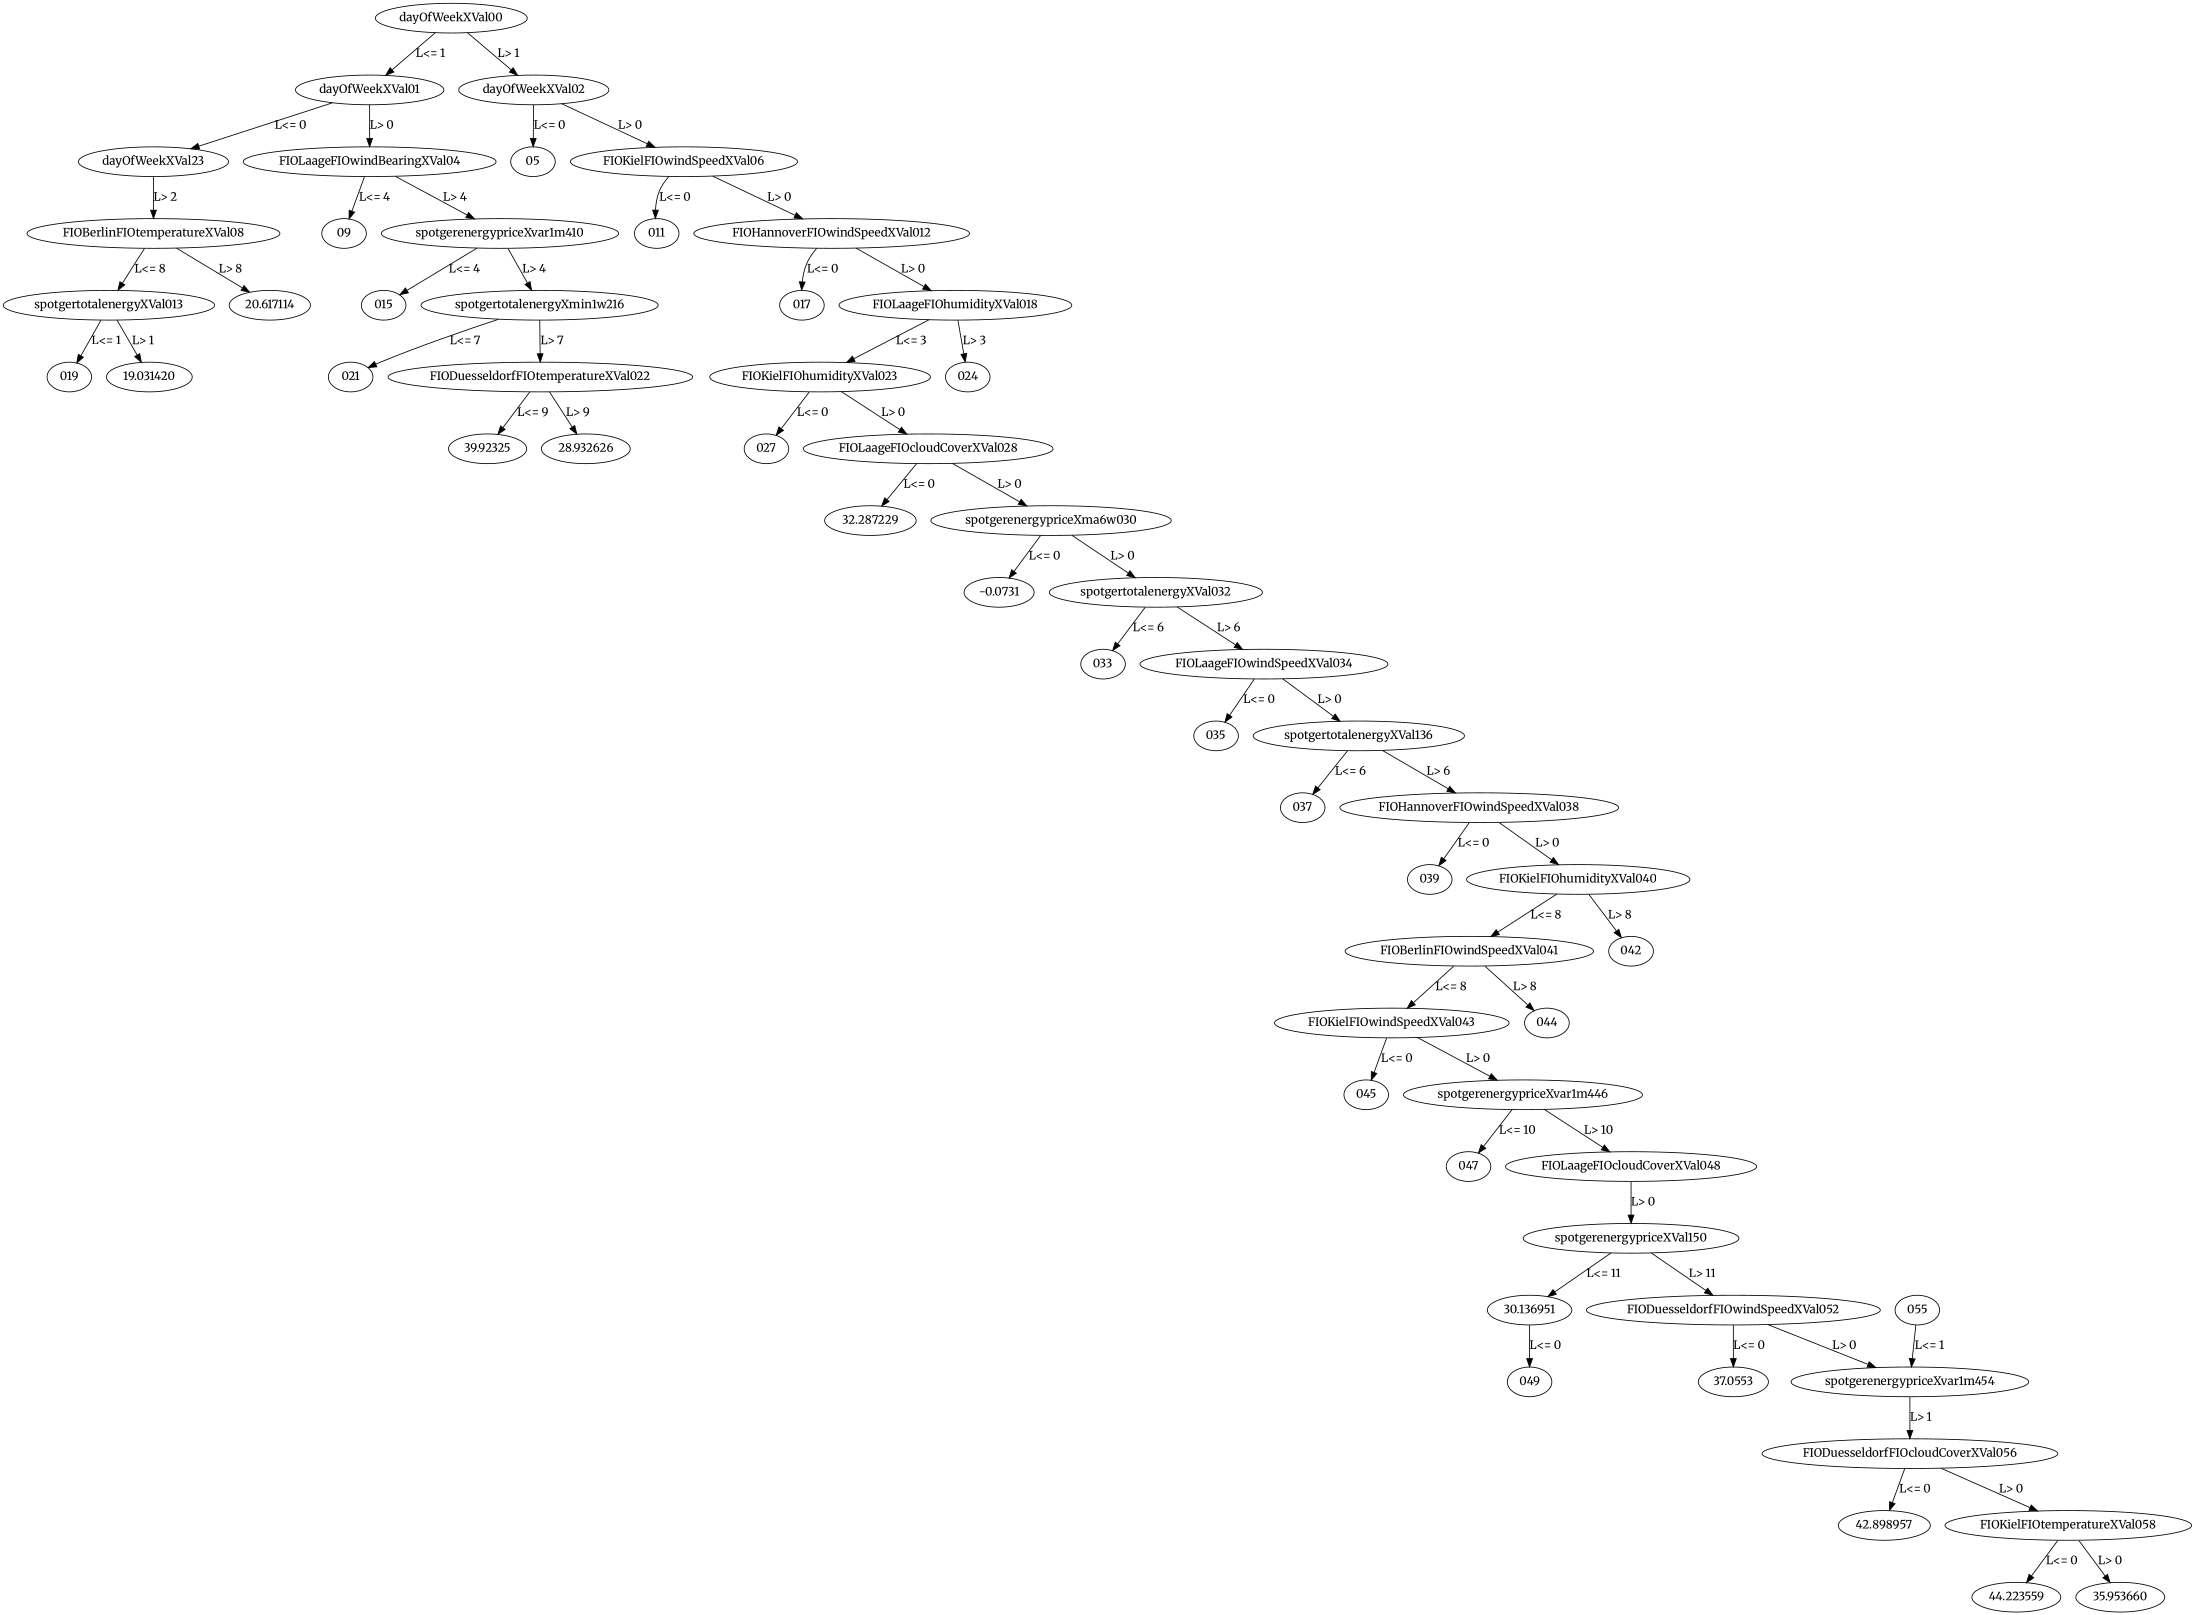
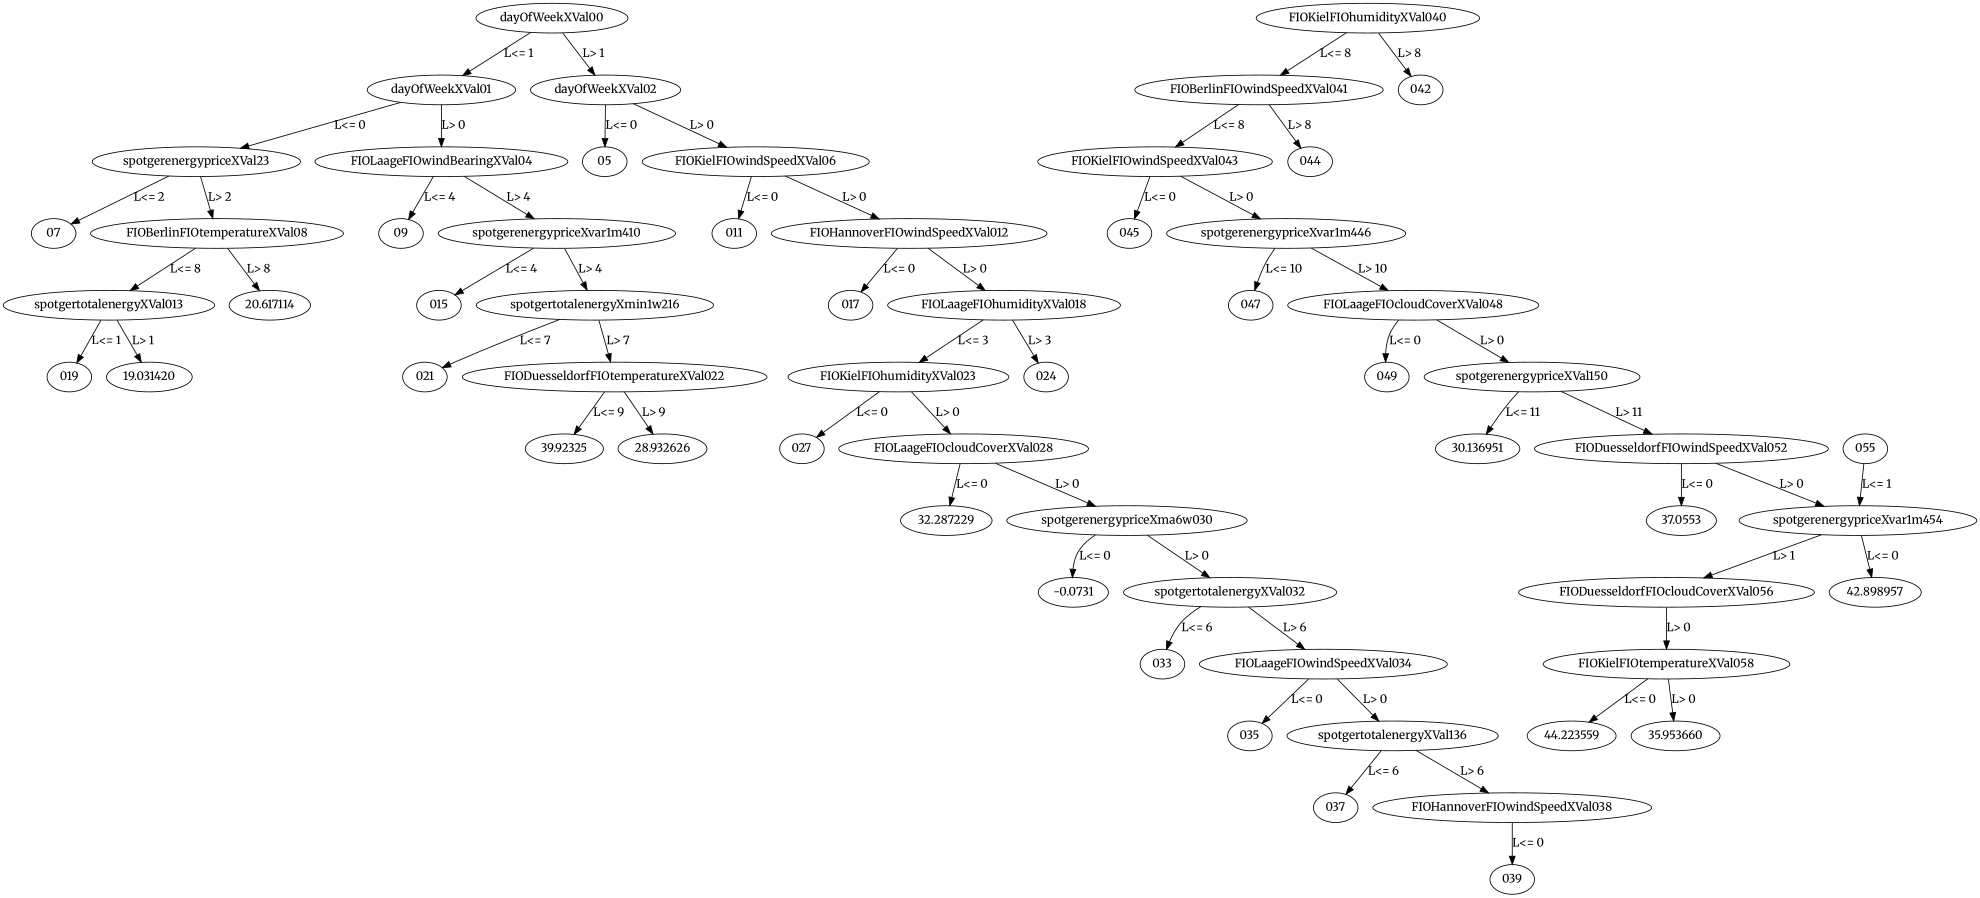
(153, 162) -> (196, 162)
none -> (54, 233)
(1525, 841) -> none
(1530, 1342) -> (1389, 336)
(1899, 1486) -> (1866, 552)
